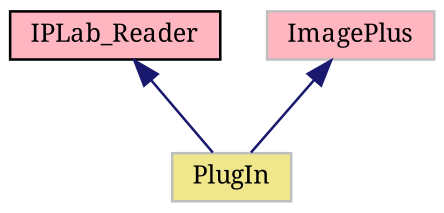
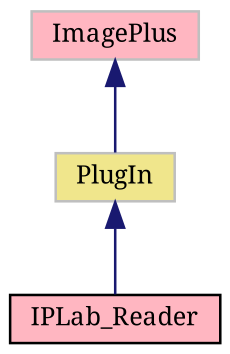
(182, 116) -> (115, 261)
